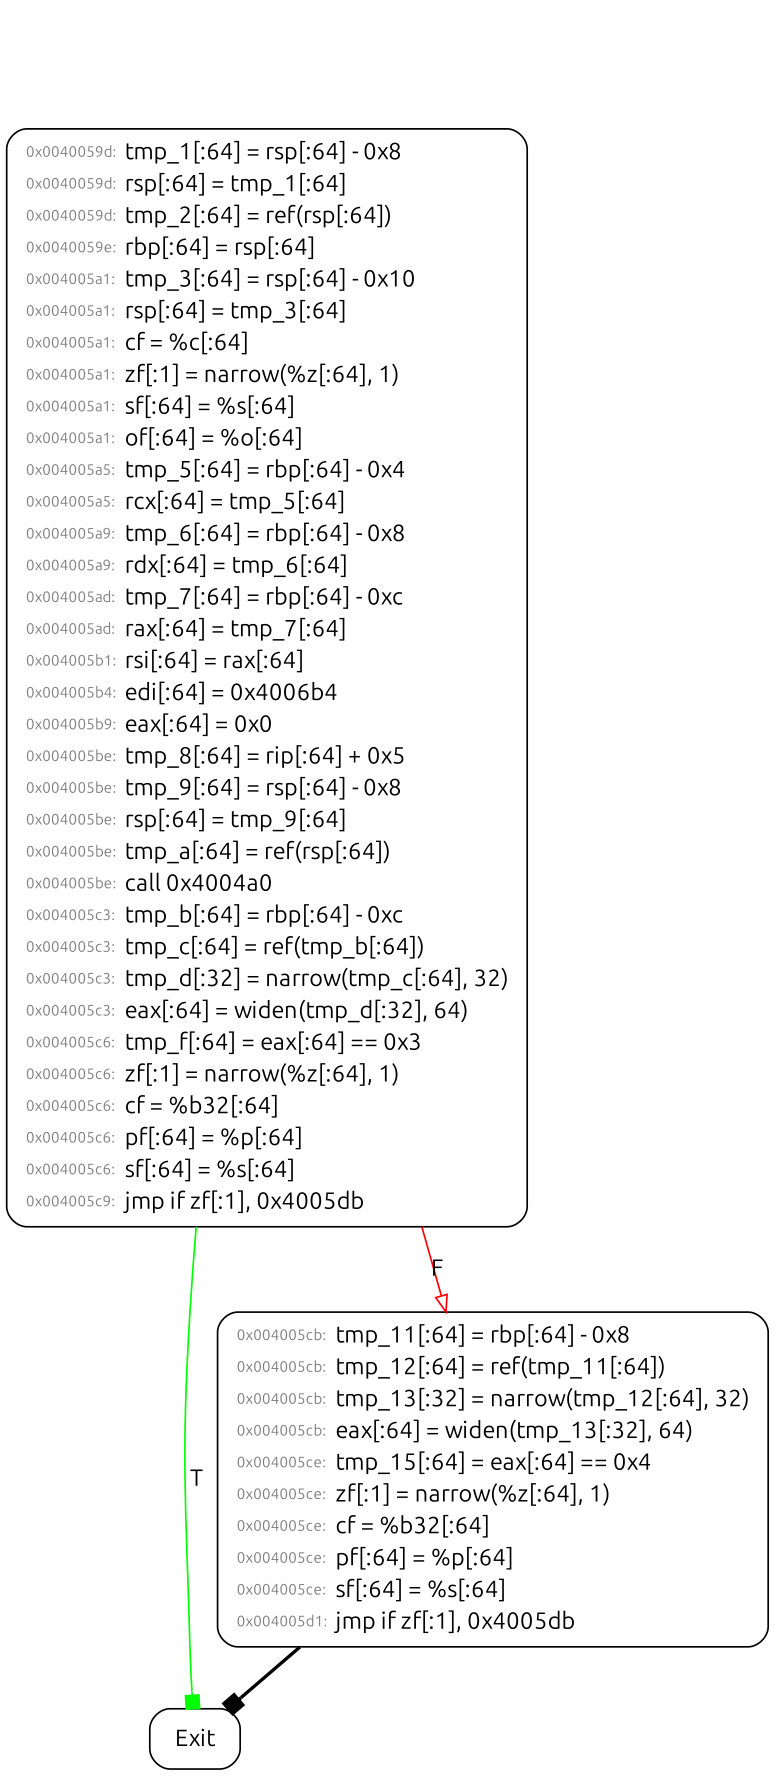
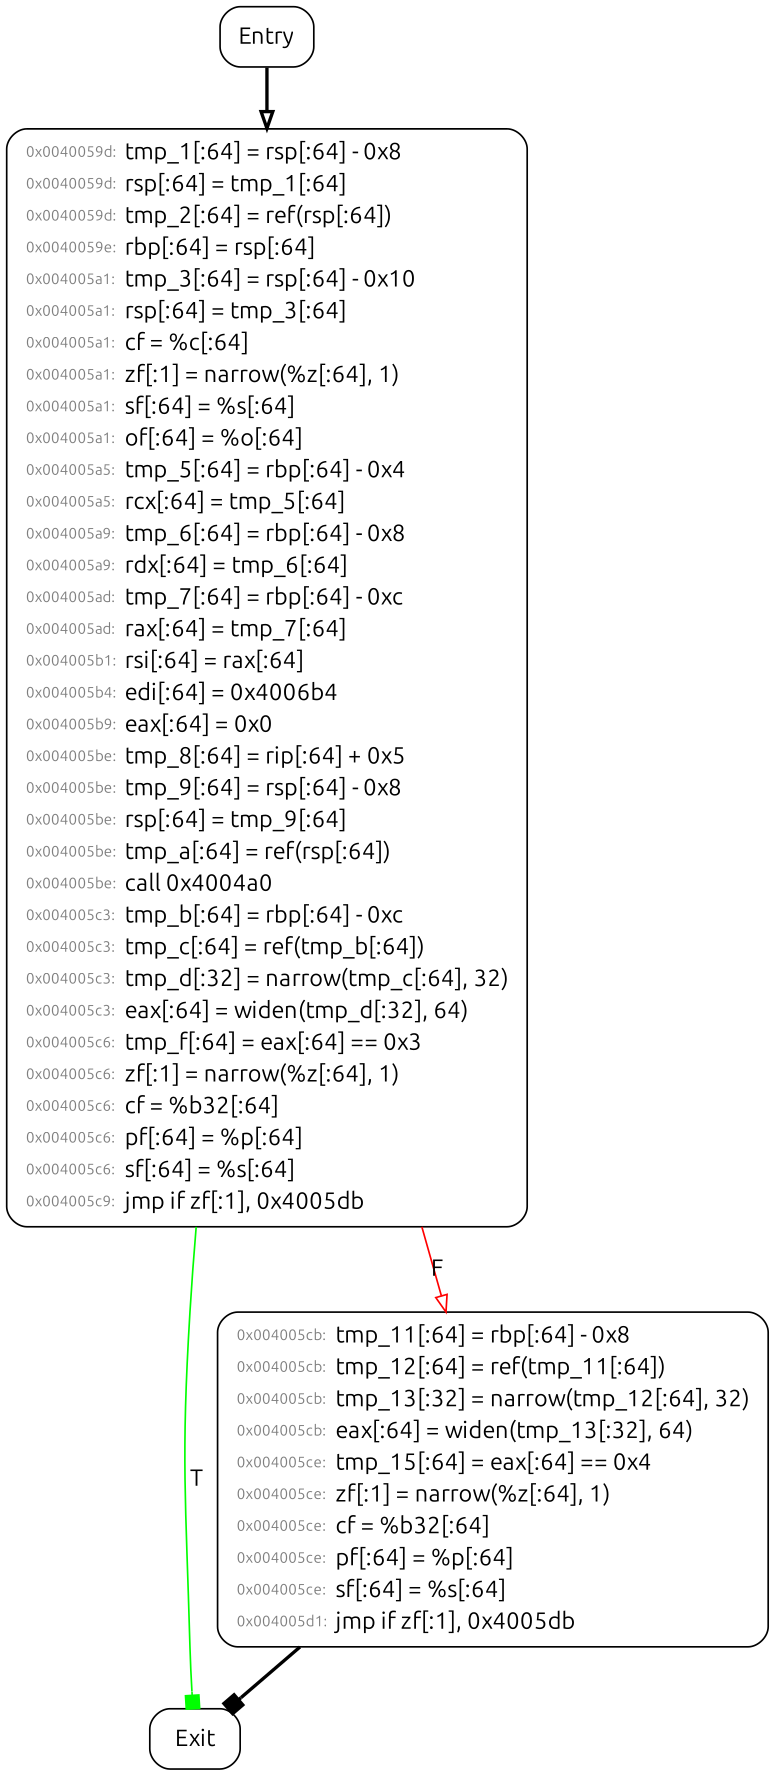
none -> (267, 37)
